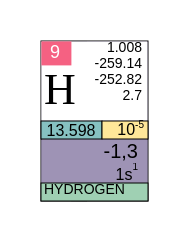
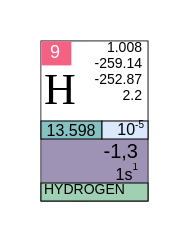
(117, 81) -> (117, 81)
(133, 97) -> (133, 97)
(125, 130) -> (125, 130)
